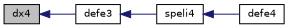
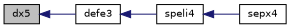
(22, 14) -> (22, 14)
(262, 14) -> (263, 14)
